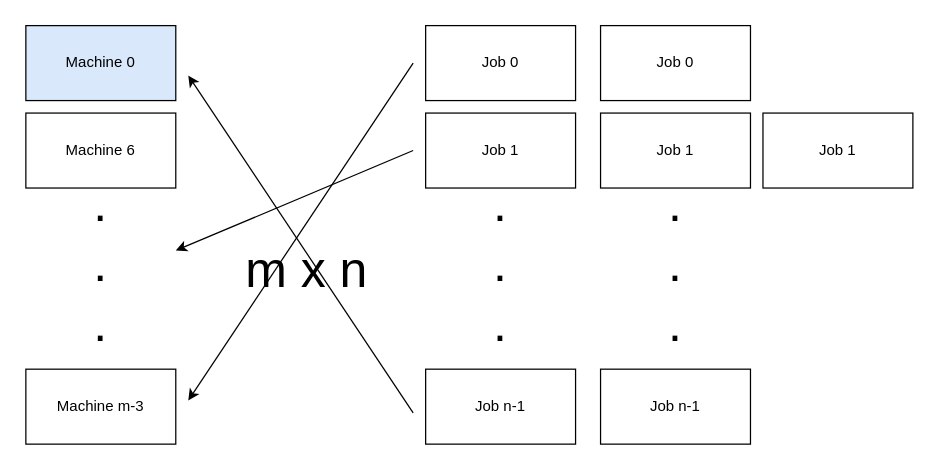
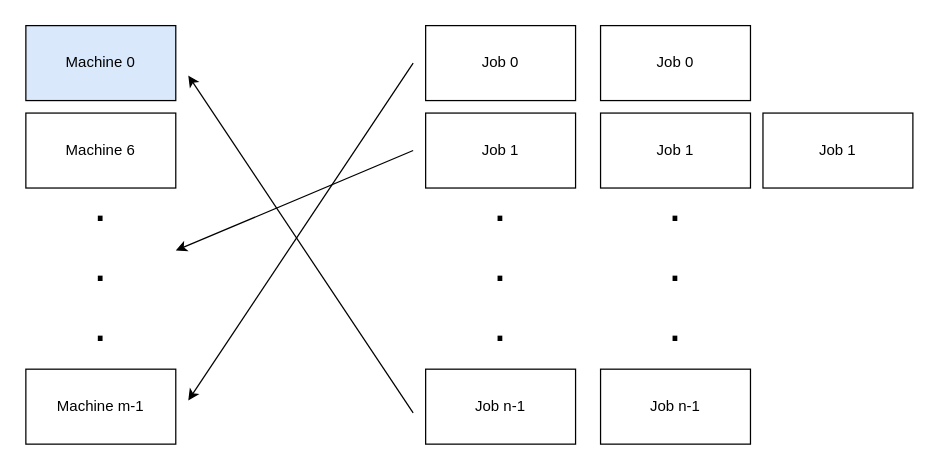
(307, 269) -> none
(101, 407) -> (101, 407)
